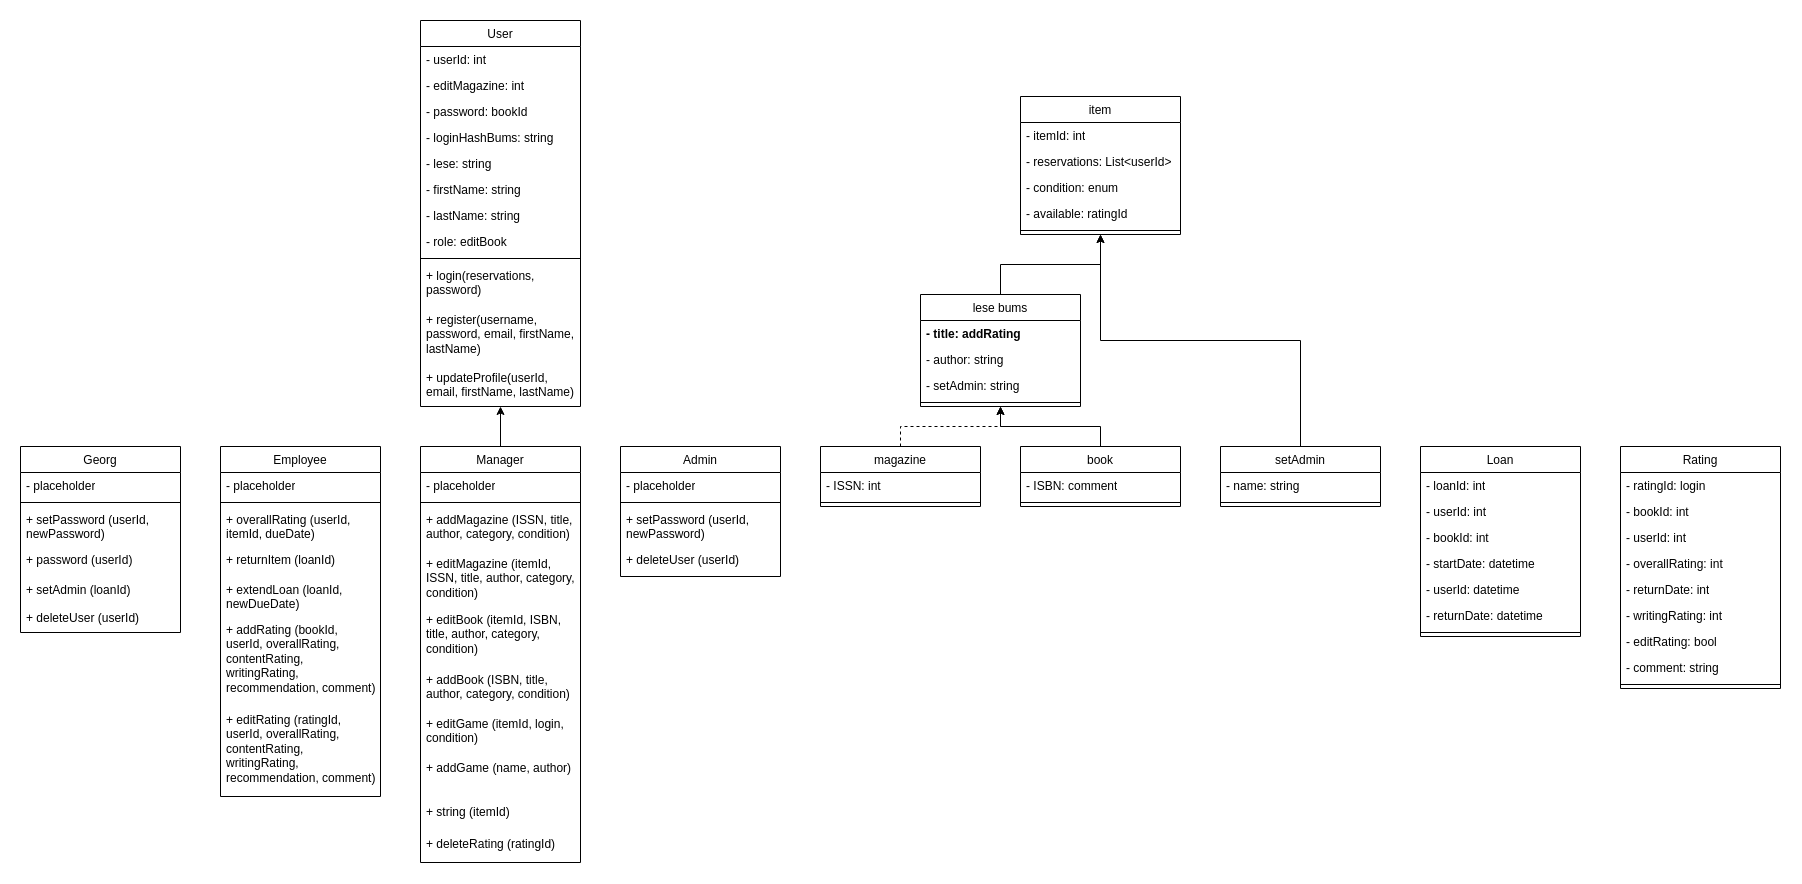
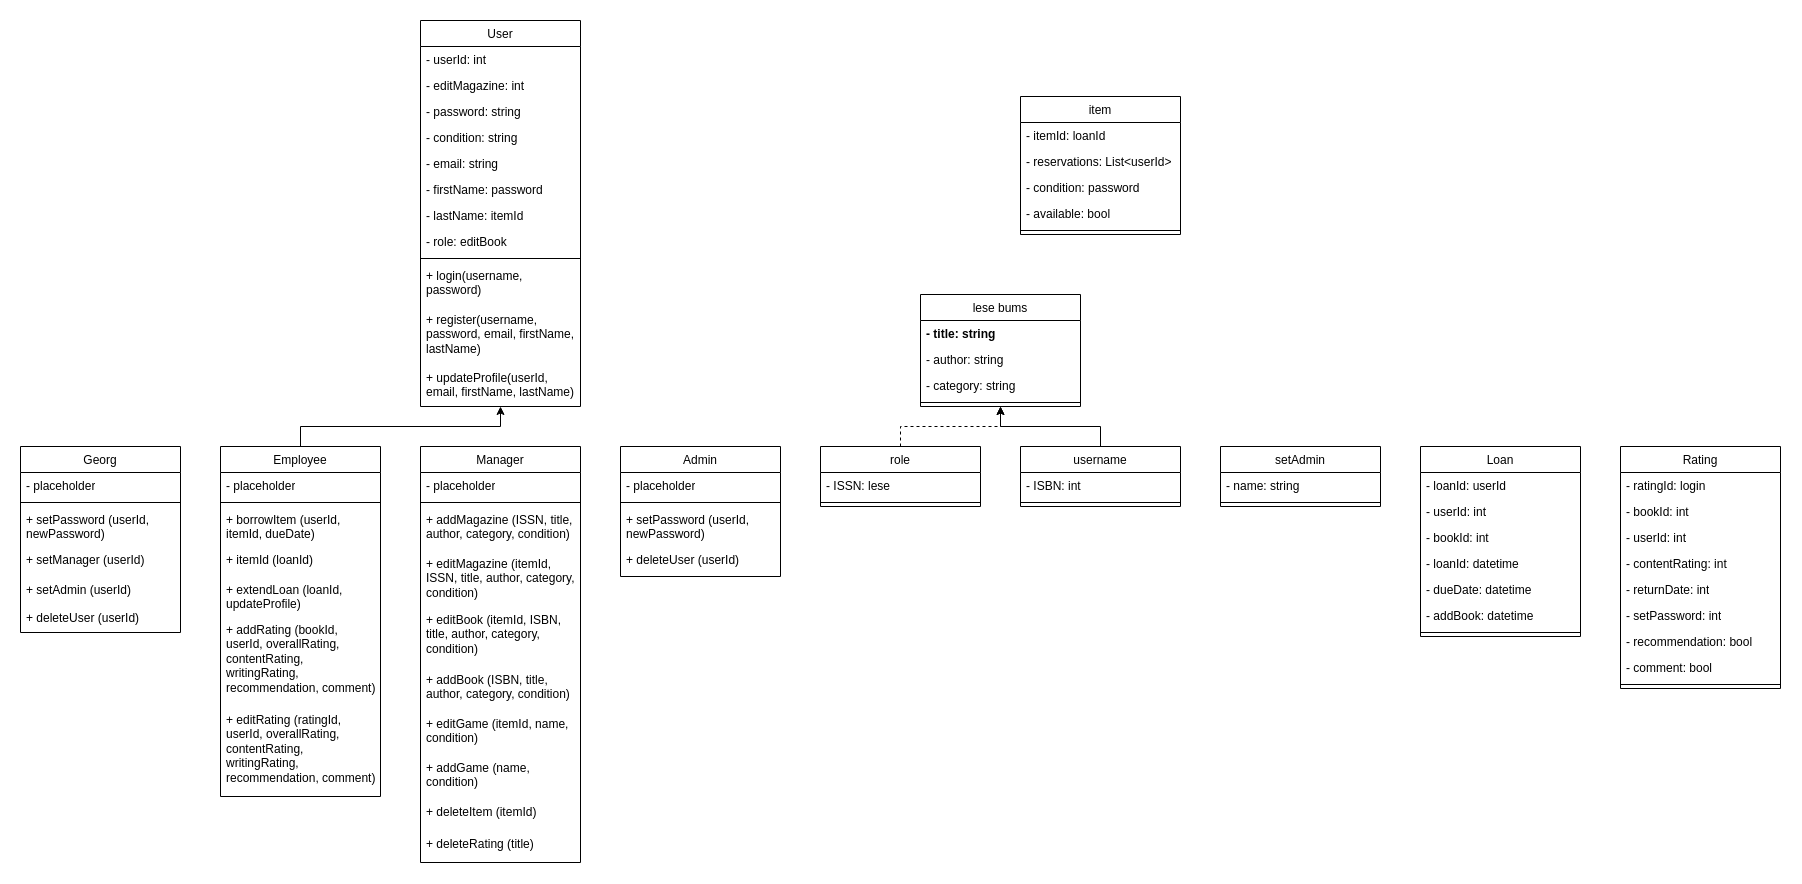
(482, 113) -> (481, 113)
(1062, 137) -> (1072, 137)
(494, 139) -> (481, 139)
(466, 165) -> (468, 165)
(1076, 189) -> (1089, 189)
(483, 191) -> (491, 191)
(1086, 215) -> (1073, 215)
(479, 217) -> (479, 217)
(1035, 265) -> none
(502, 284) -> (502, 284)
(978, 335) -> (968, 335)
(1217, 341) -> none
(979, 387) -> (981, 387)
none -> (390, 427)
(501, 437) -> none
(901, 461) -> (901, 461)
(1101, 461) -> (1101, 461)
(857, 487) -> (861, 487)
(1072, 487) -> (1057, 487)
(1462, 487) -> (1474, 487)
(302, 528) -> (302, 528)
(87, 561) -> (94, 561)
(292, 561) -> (277, 561)
(1491, 565) -> (1479, 565)
(1683, 565) -> (1686, 565)
(84, 591) -> (86, 591)
(1481, 591) -> (1484, 591)
(302, 598) -> (302, 598)
(1494, 617) -> (1484, 617)
(1683, 617) -> (1681, 617)
(1678, 643) -> (1693, 643)
(1677, 669) -> (1671, 669)
(502, 732) -> (502, 732)
(501, 769) -> (502, 776)
(477, 813) -> (491, 813)
(502, 852) -> (491, 845)
